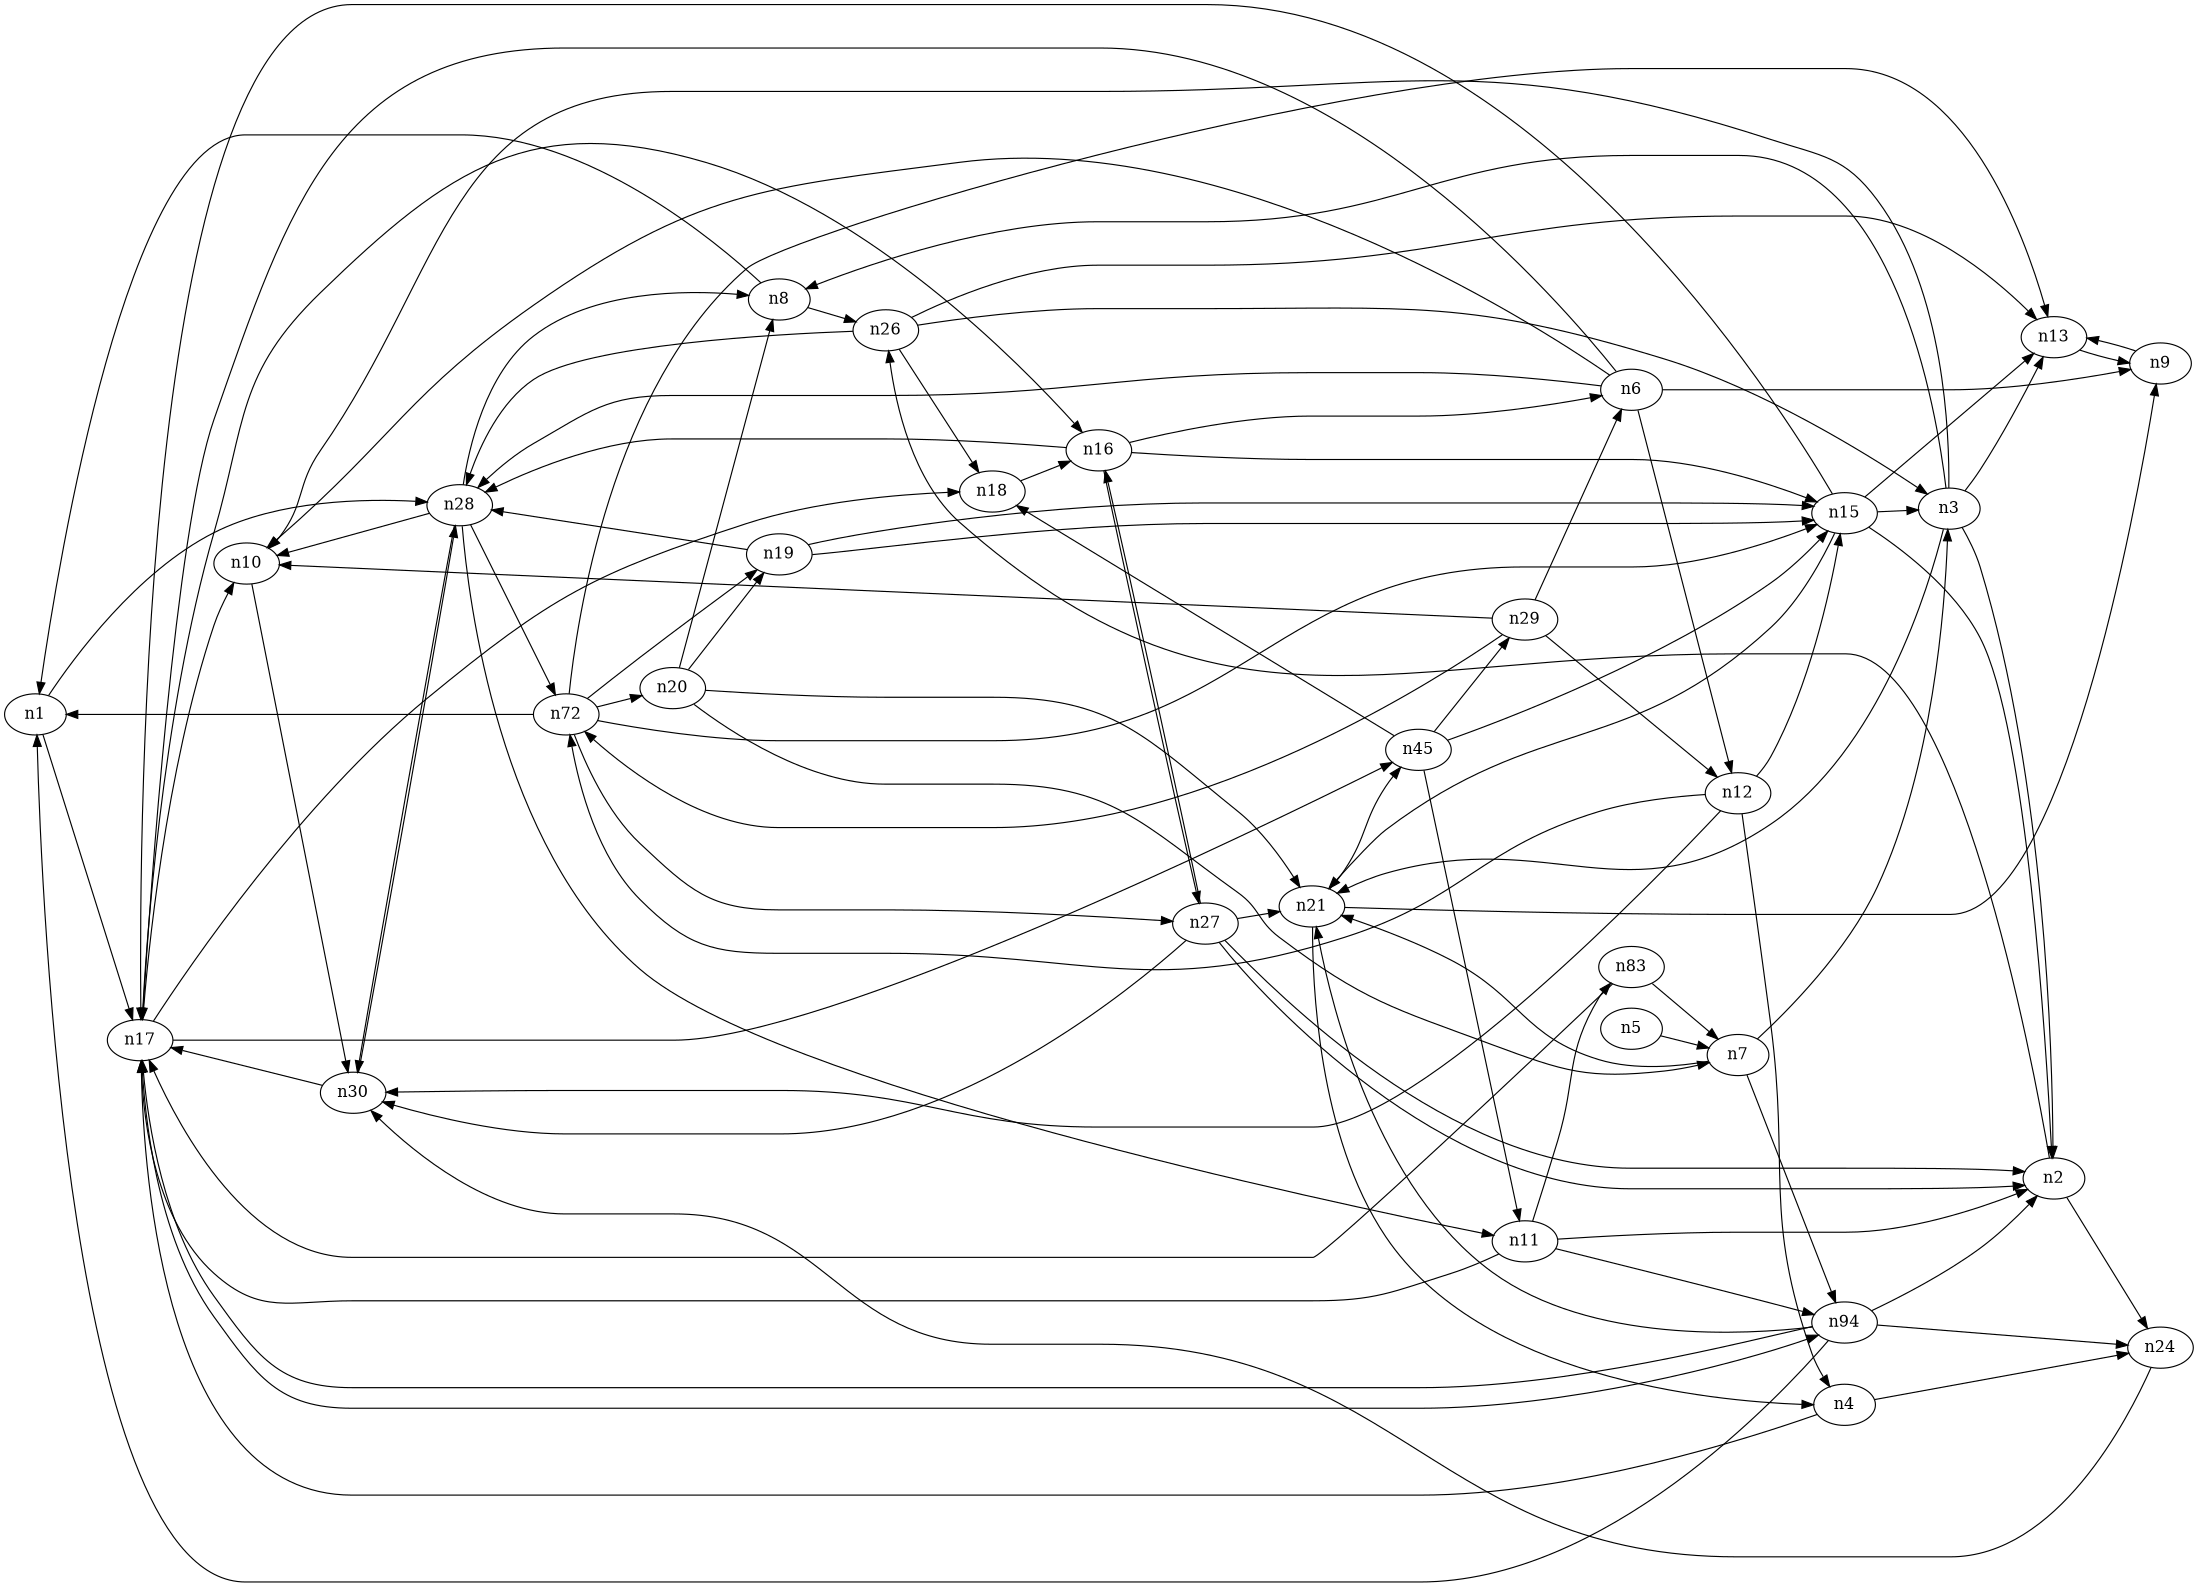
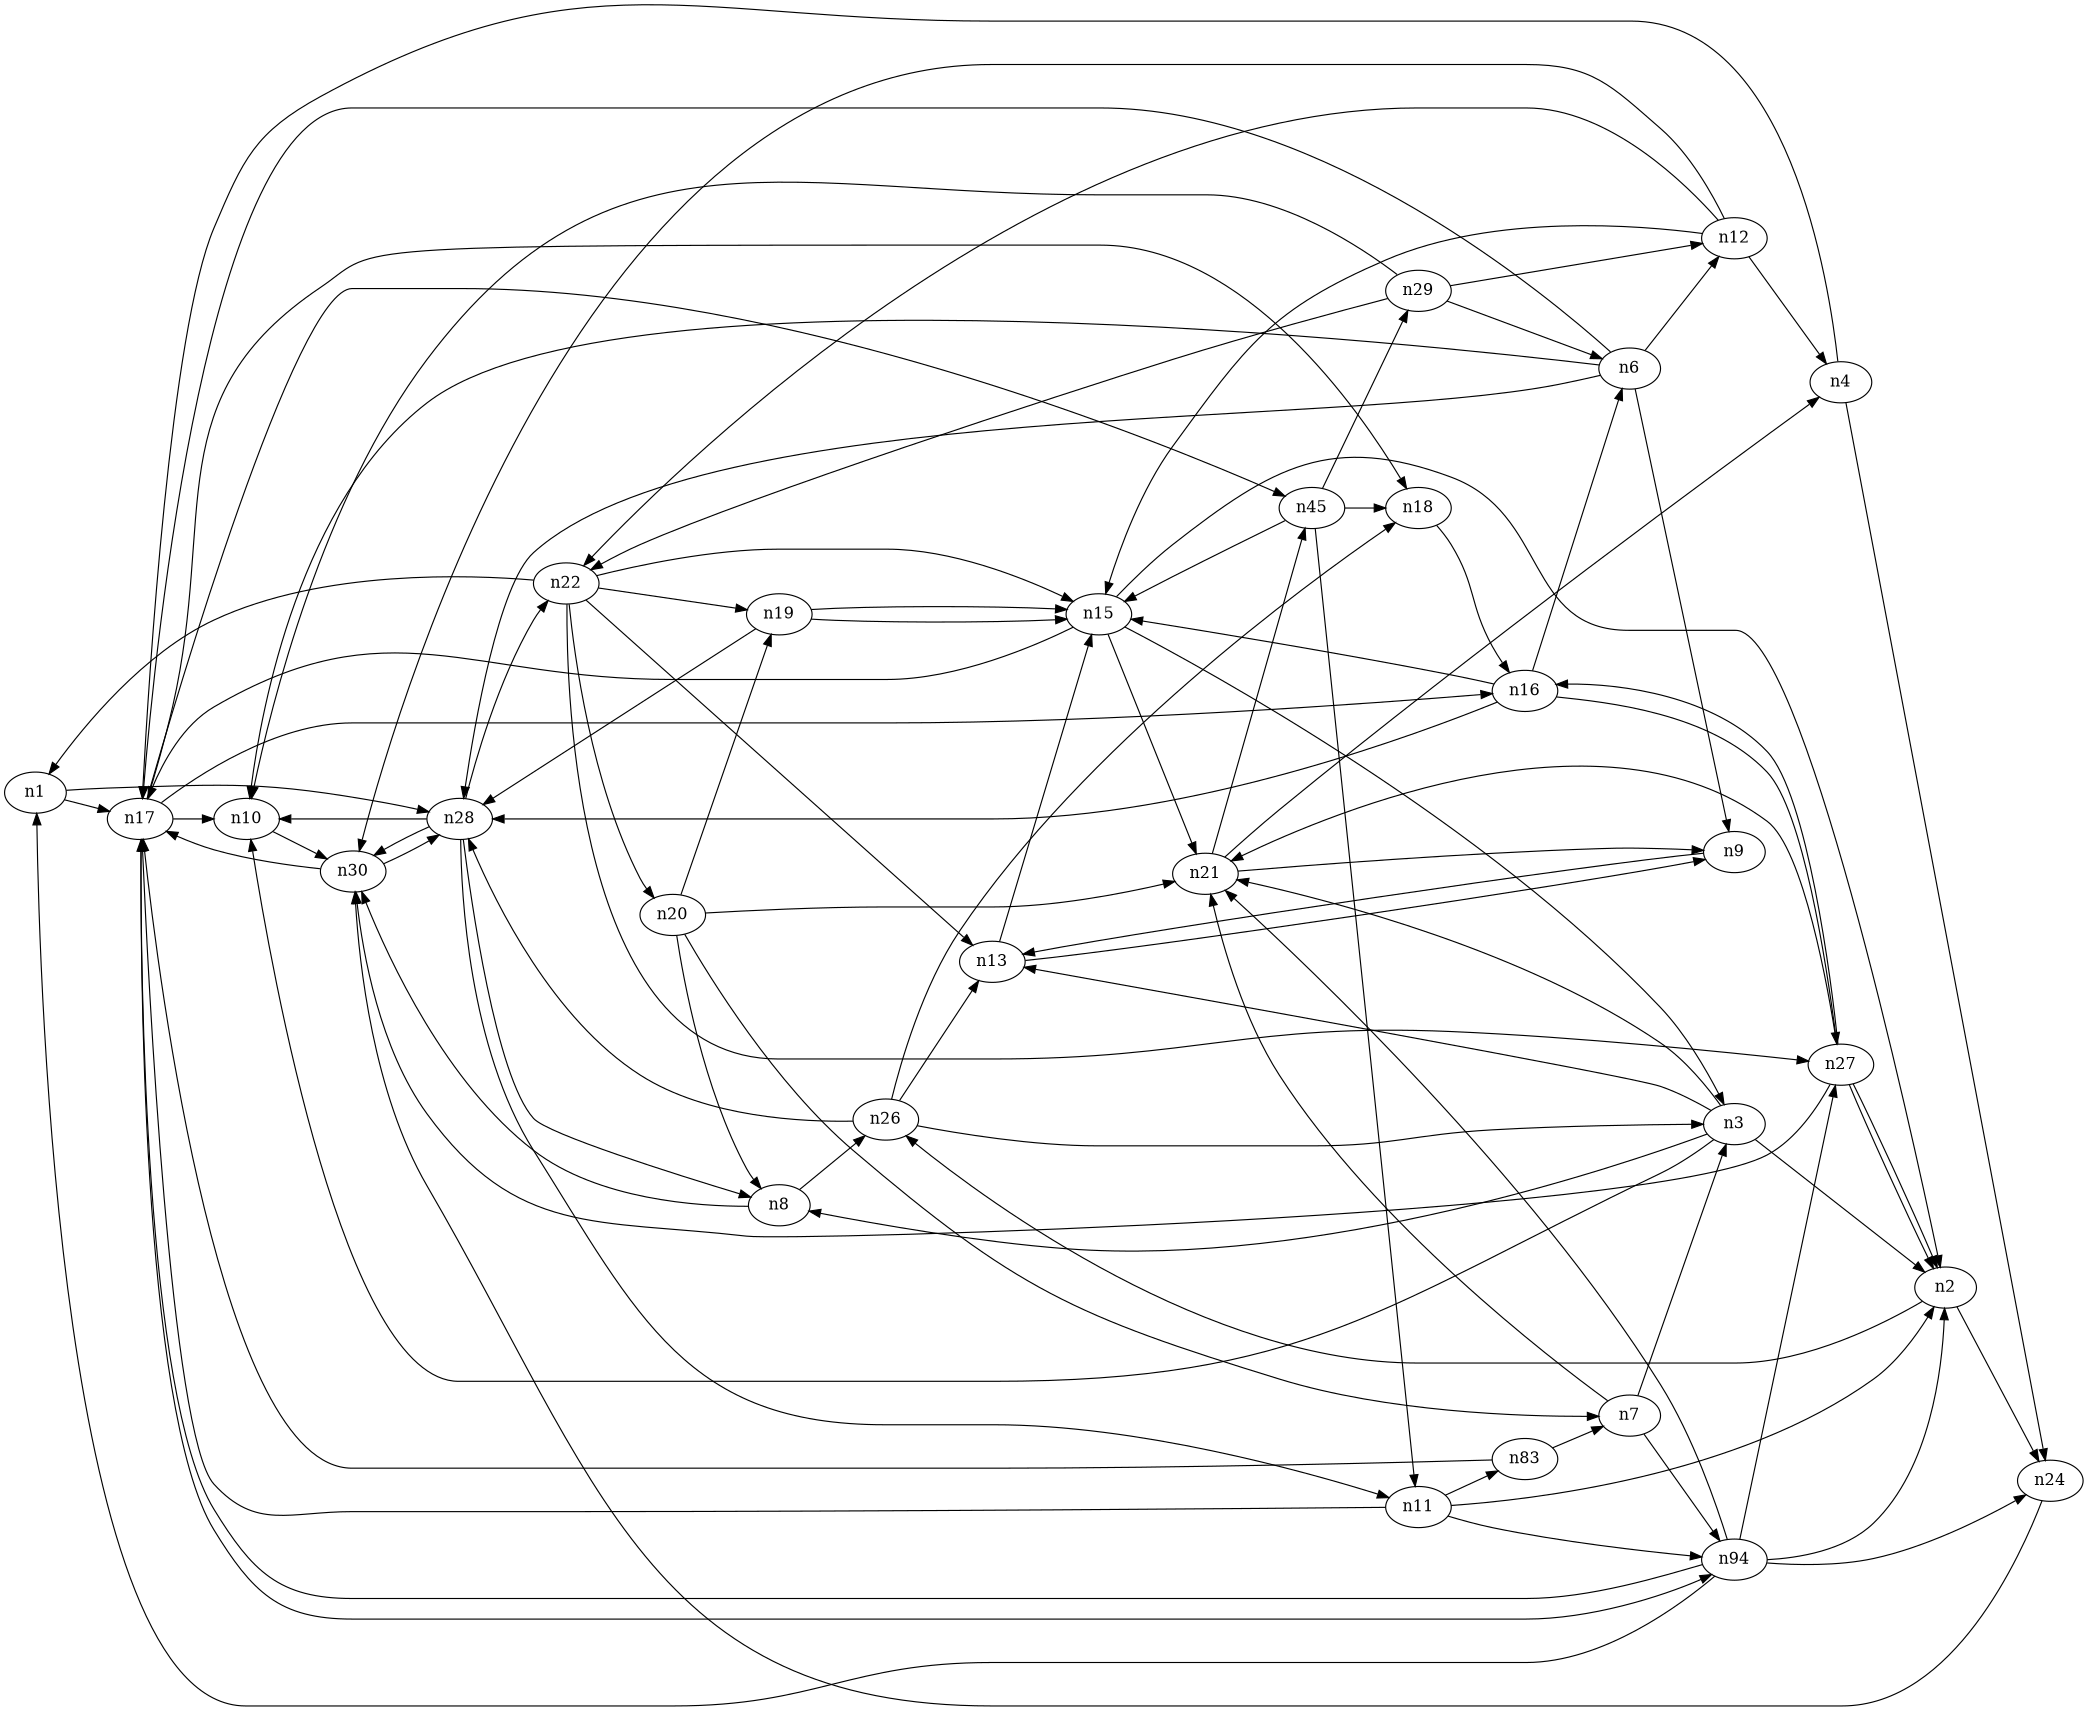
(250, 135) -> (505, 1125)
(1957, 419) -> (1044, 794)
(566, 714) -> (566, 583)
(1631, 1029) -> none
none -> (1786, 1318)
